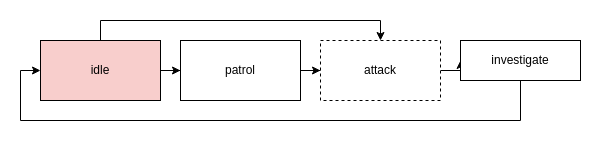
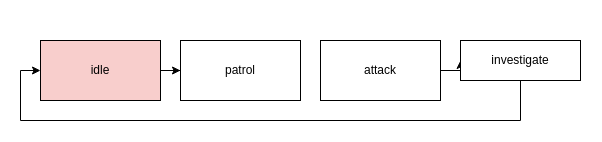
(237, 21) -> none
(315, 71) -> none
(381, 71) -> (381, 71)
